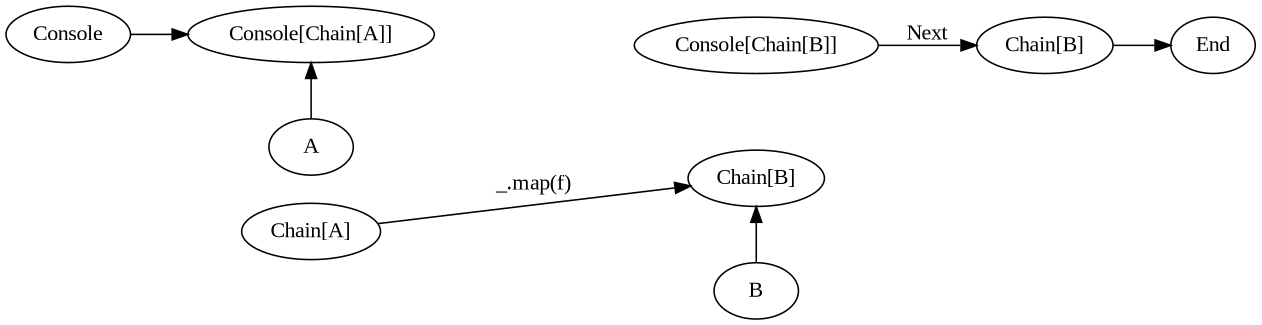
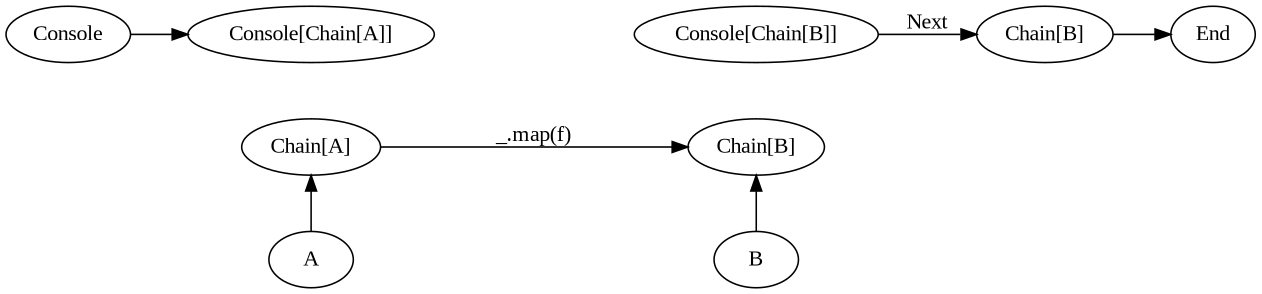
(311, 99) -> (311, 211)
